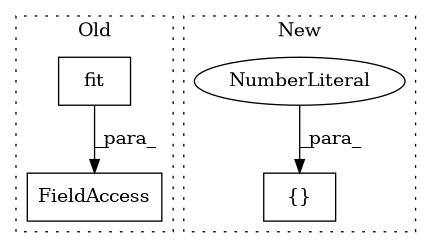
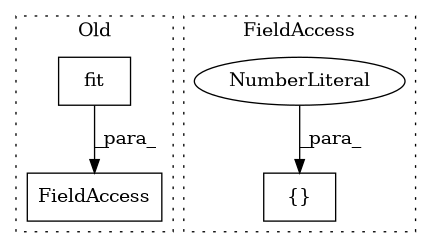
(300, 31) -> (300, 31)
